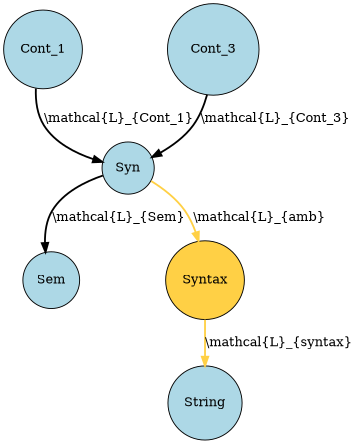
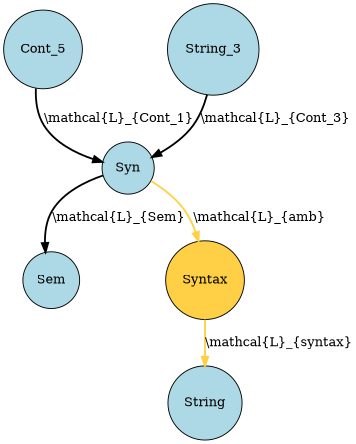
(43, 49) -> (43, 49)
(213, 49) -> (213, 49)
